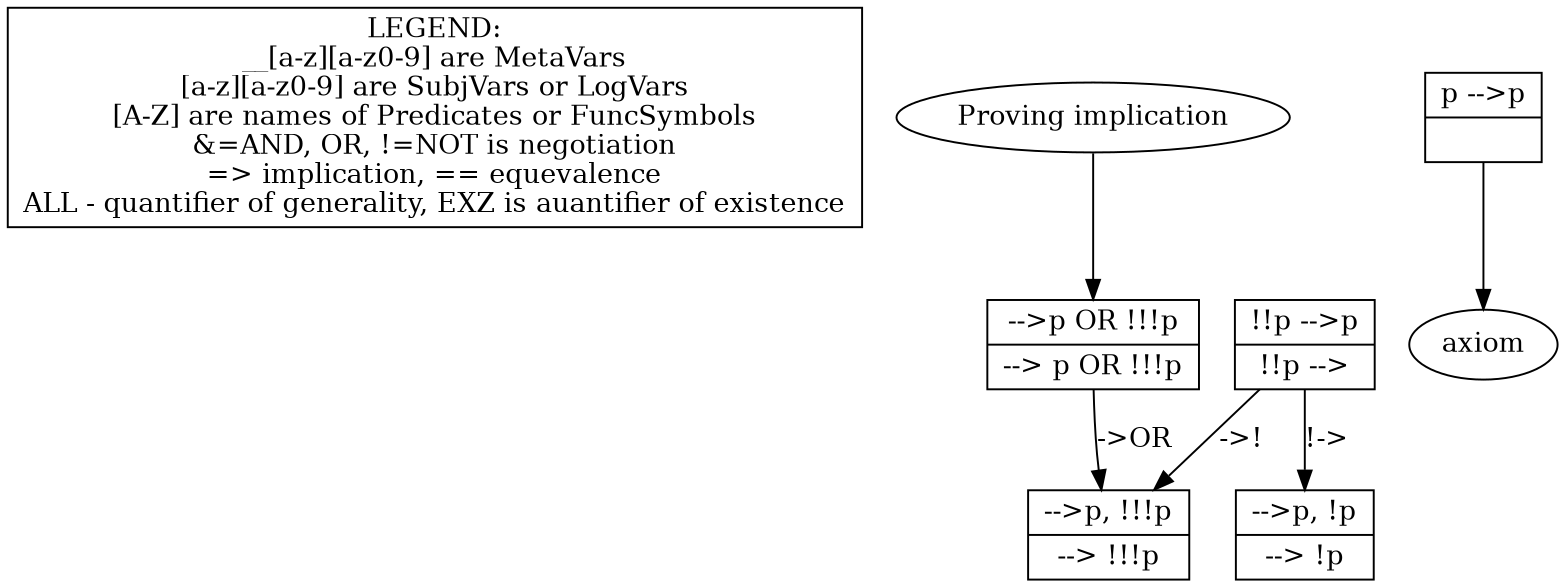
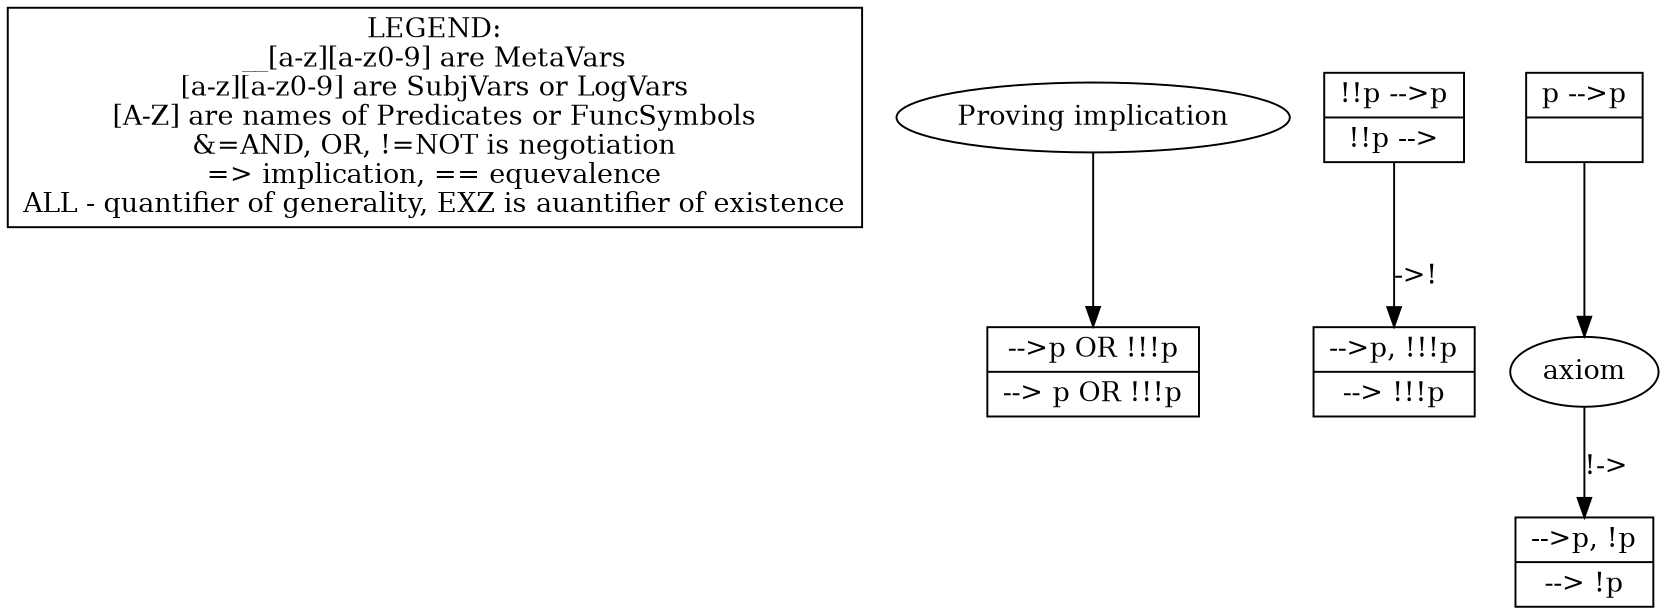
(1095, 430) -> none
(1305, 430) -> (1584, 452)
